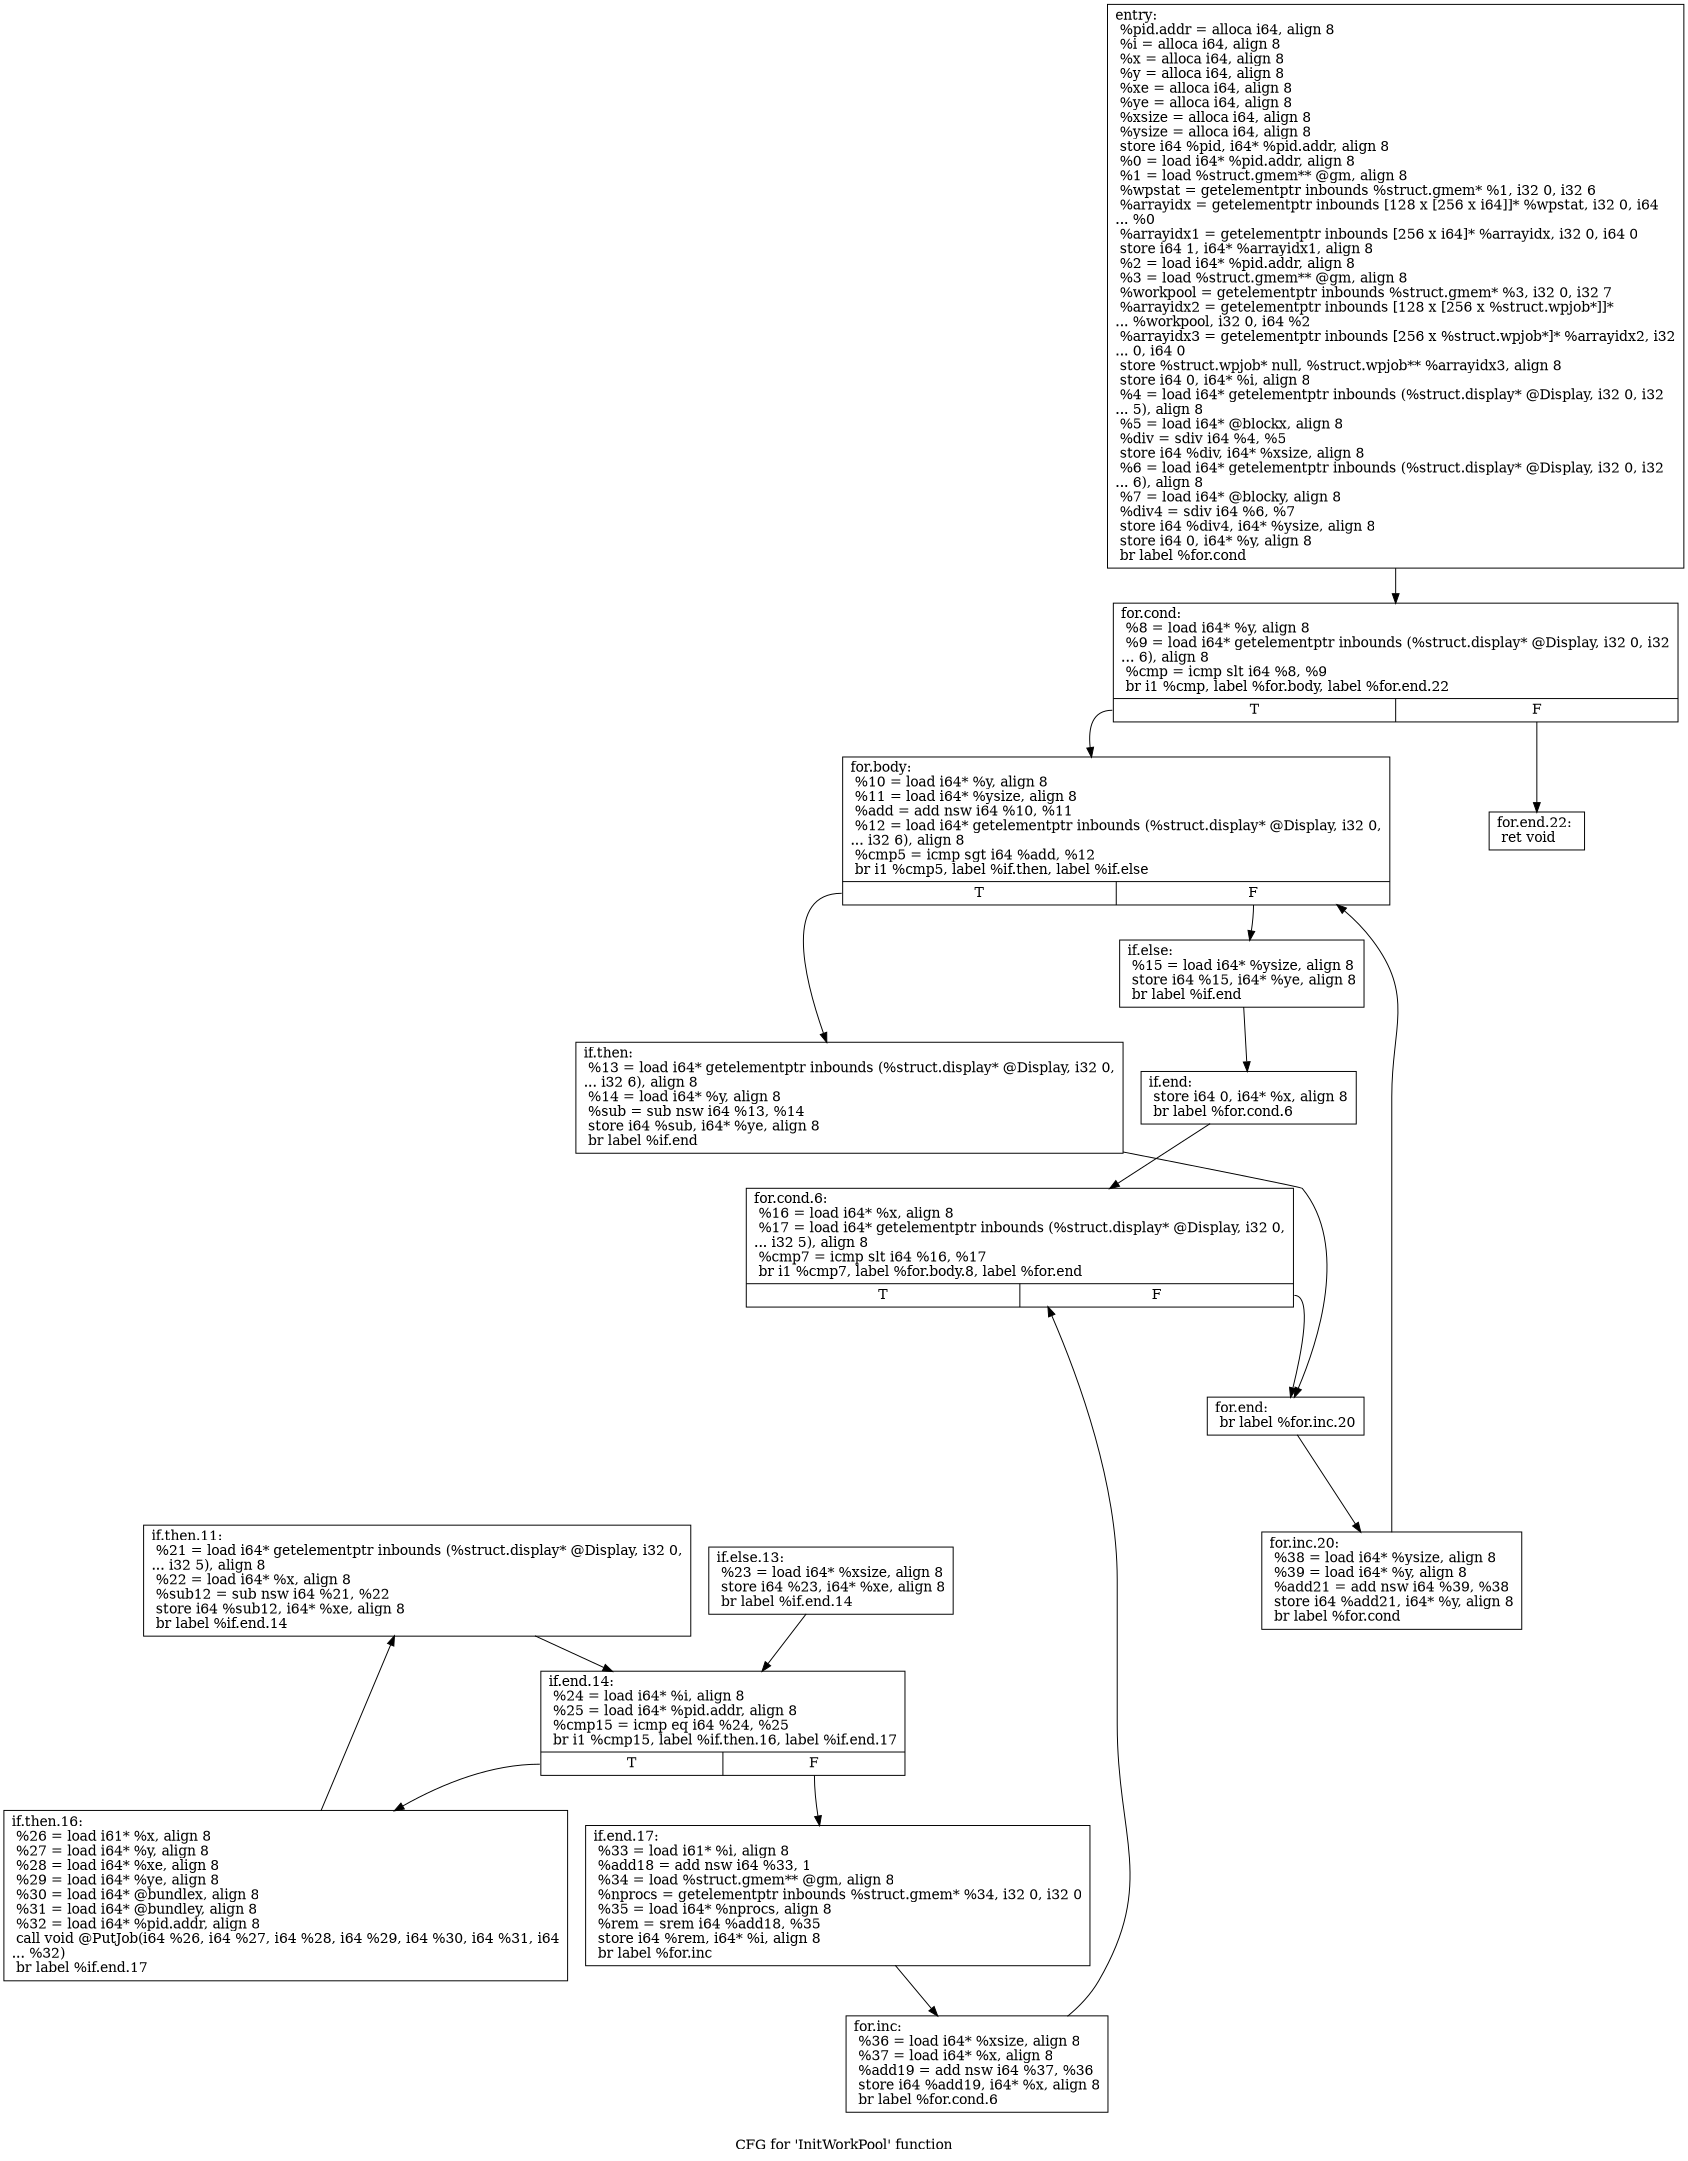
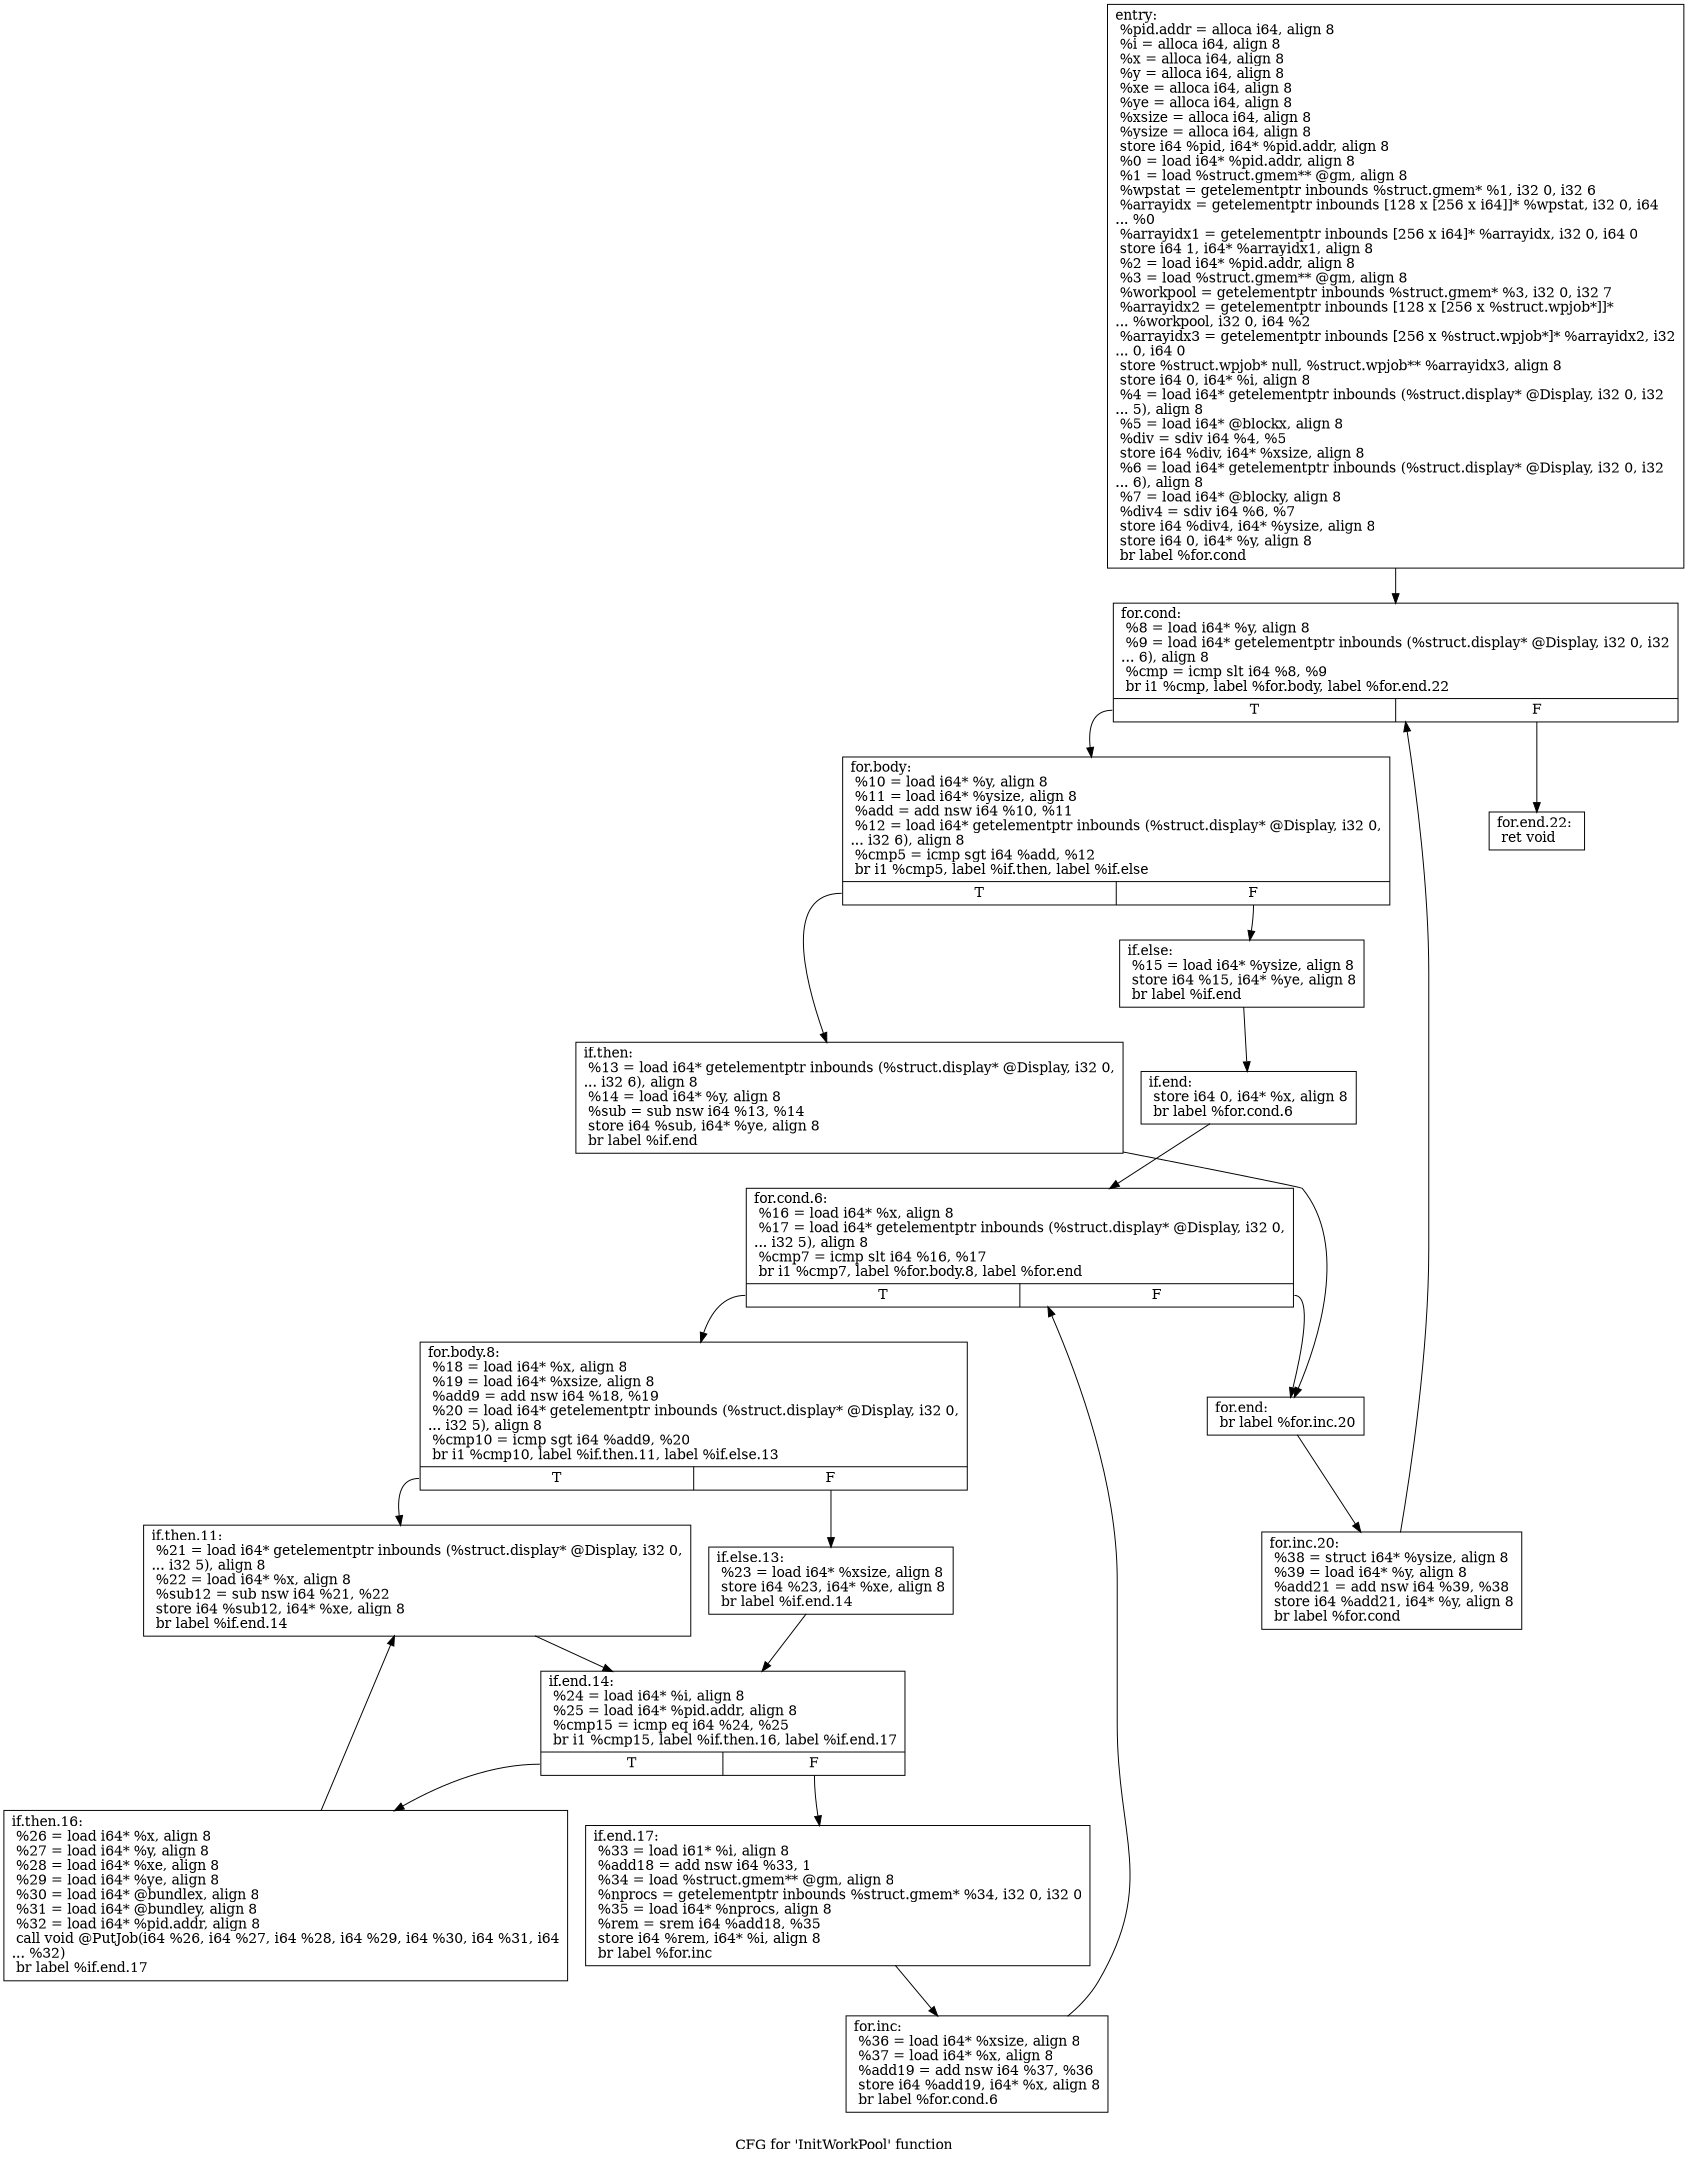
(1392, 1213) -> (1429, 1132)
none -> (694, 1416)
(1383, 1558) -> (1389, 1558)
(111, 1837) -> (111, 1837)
